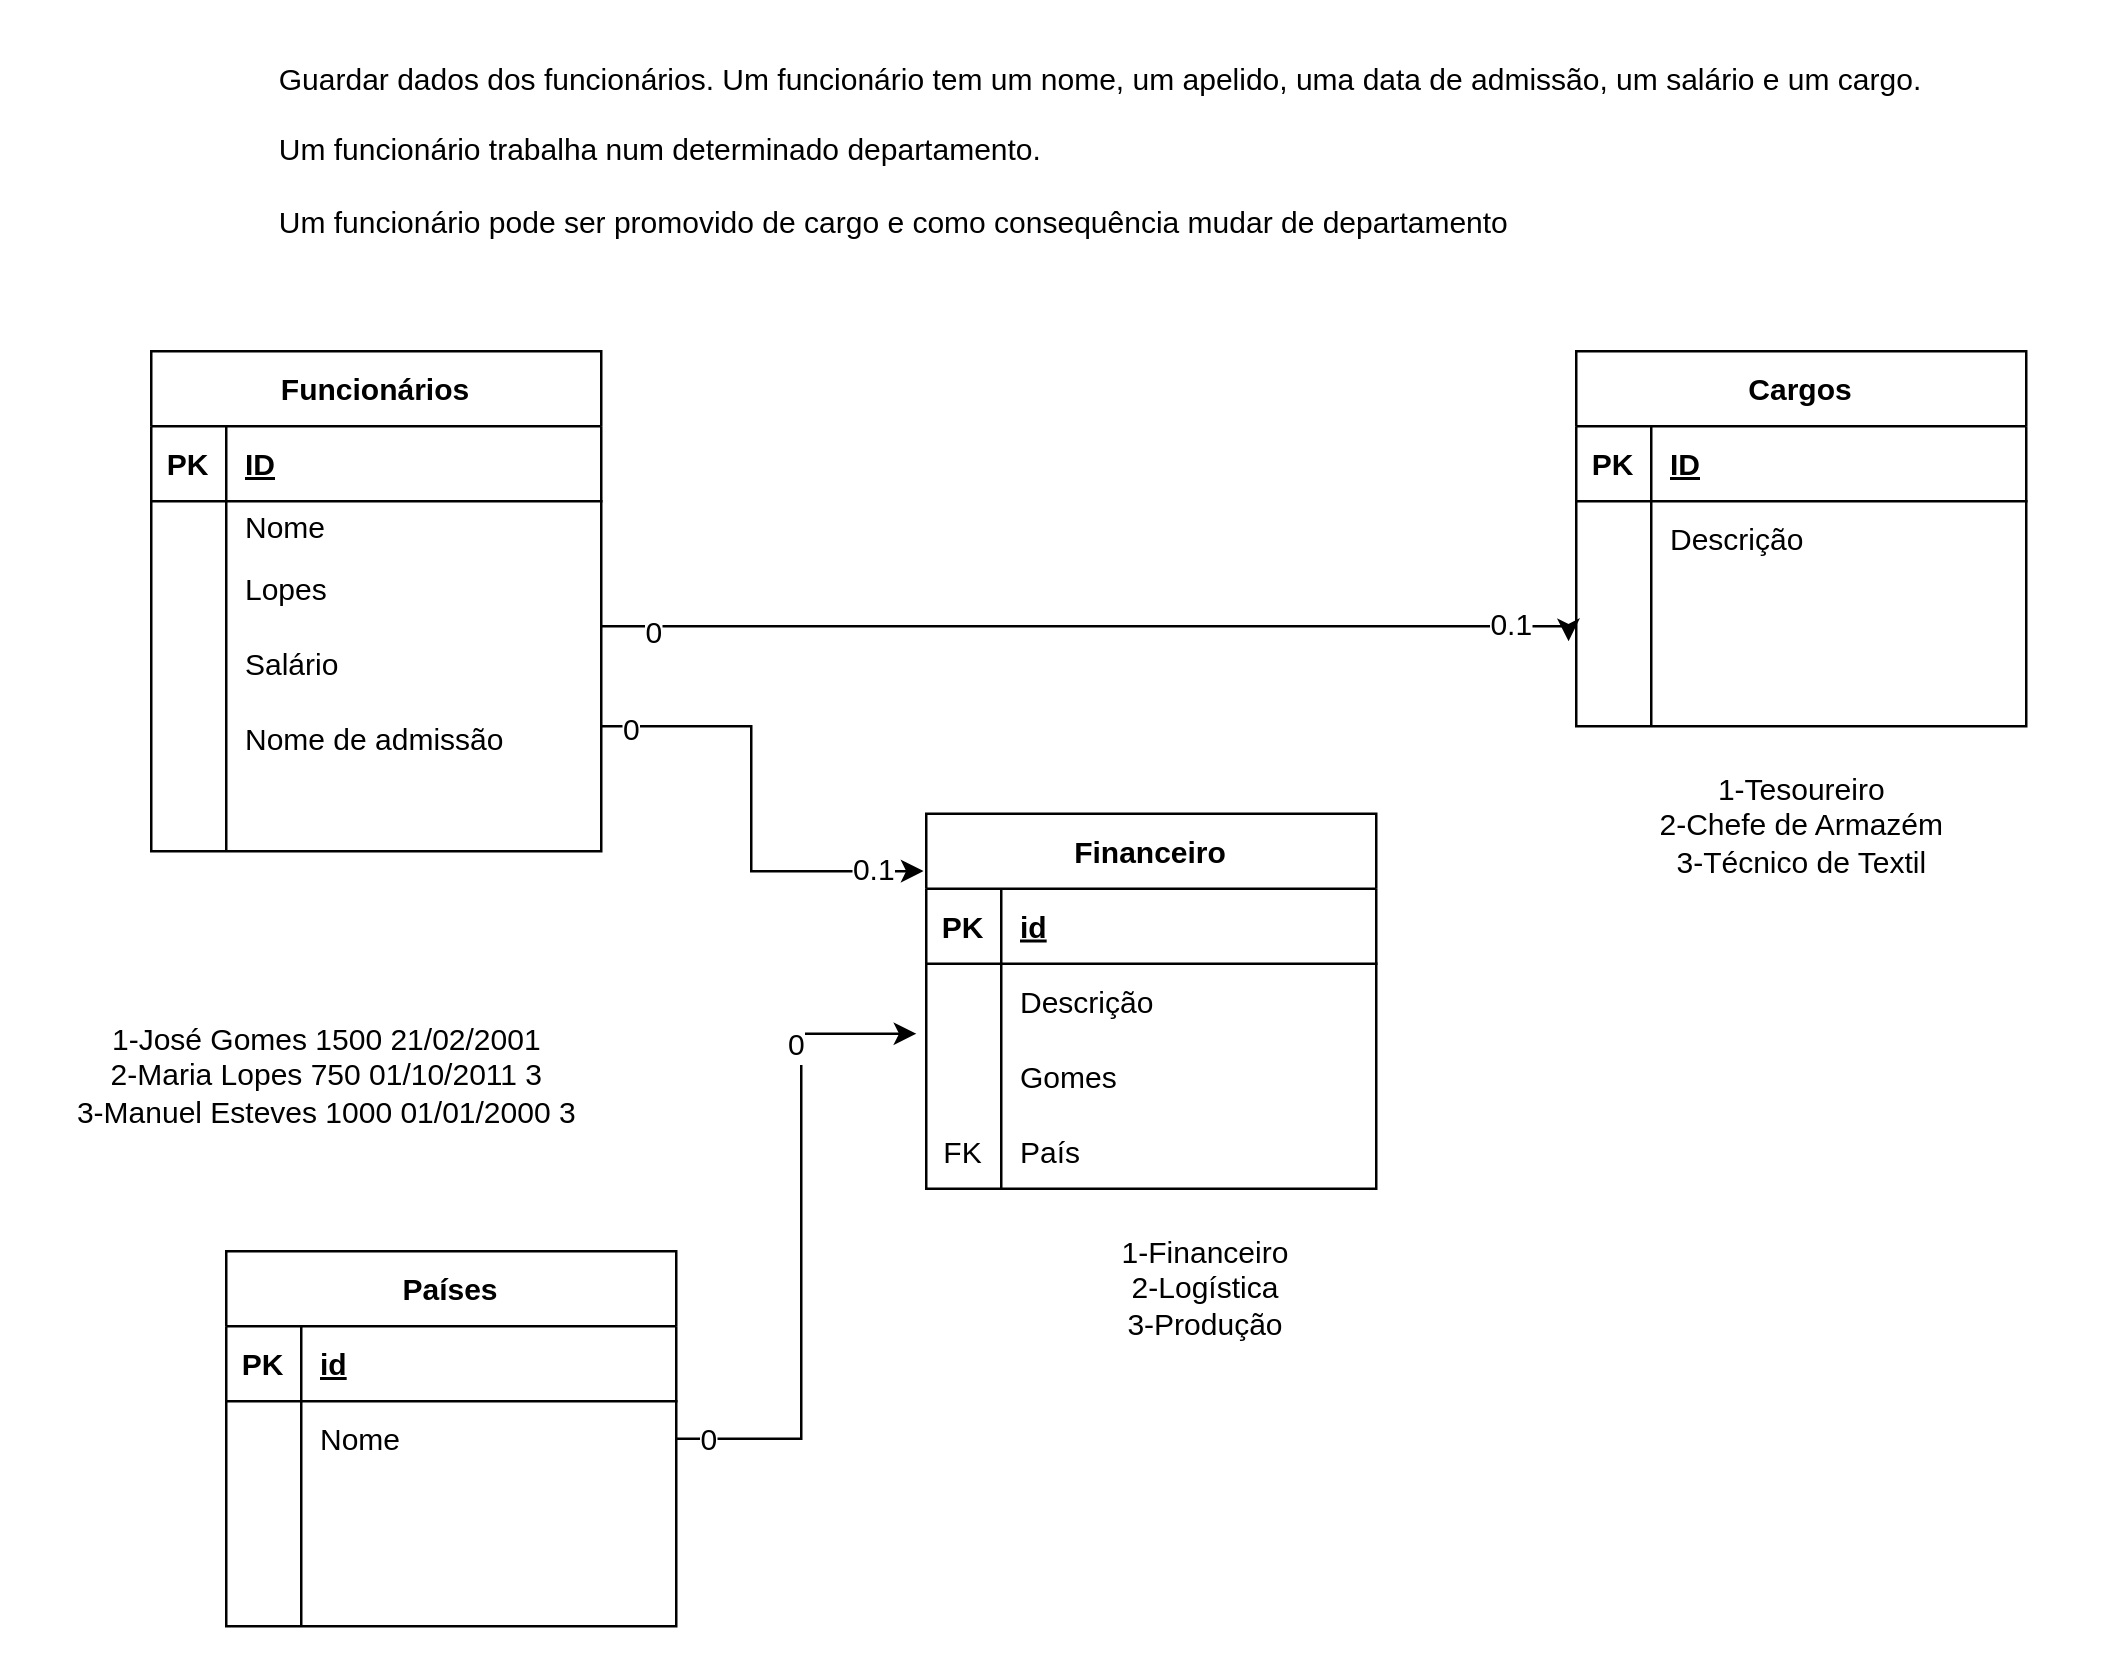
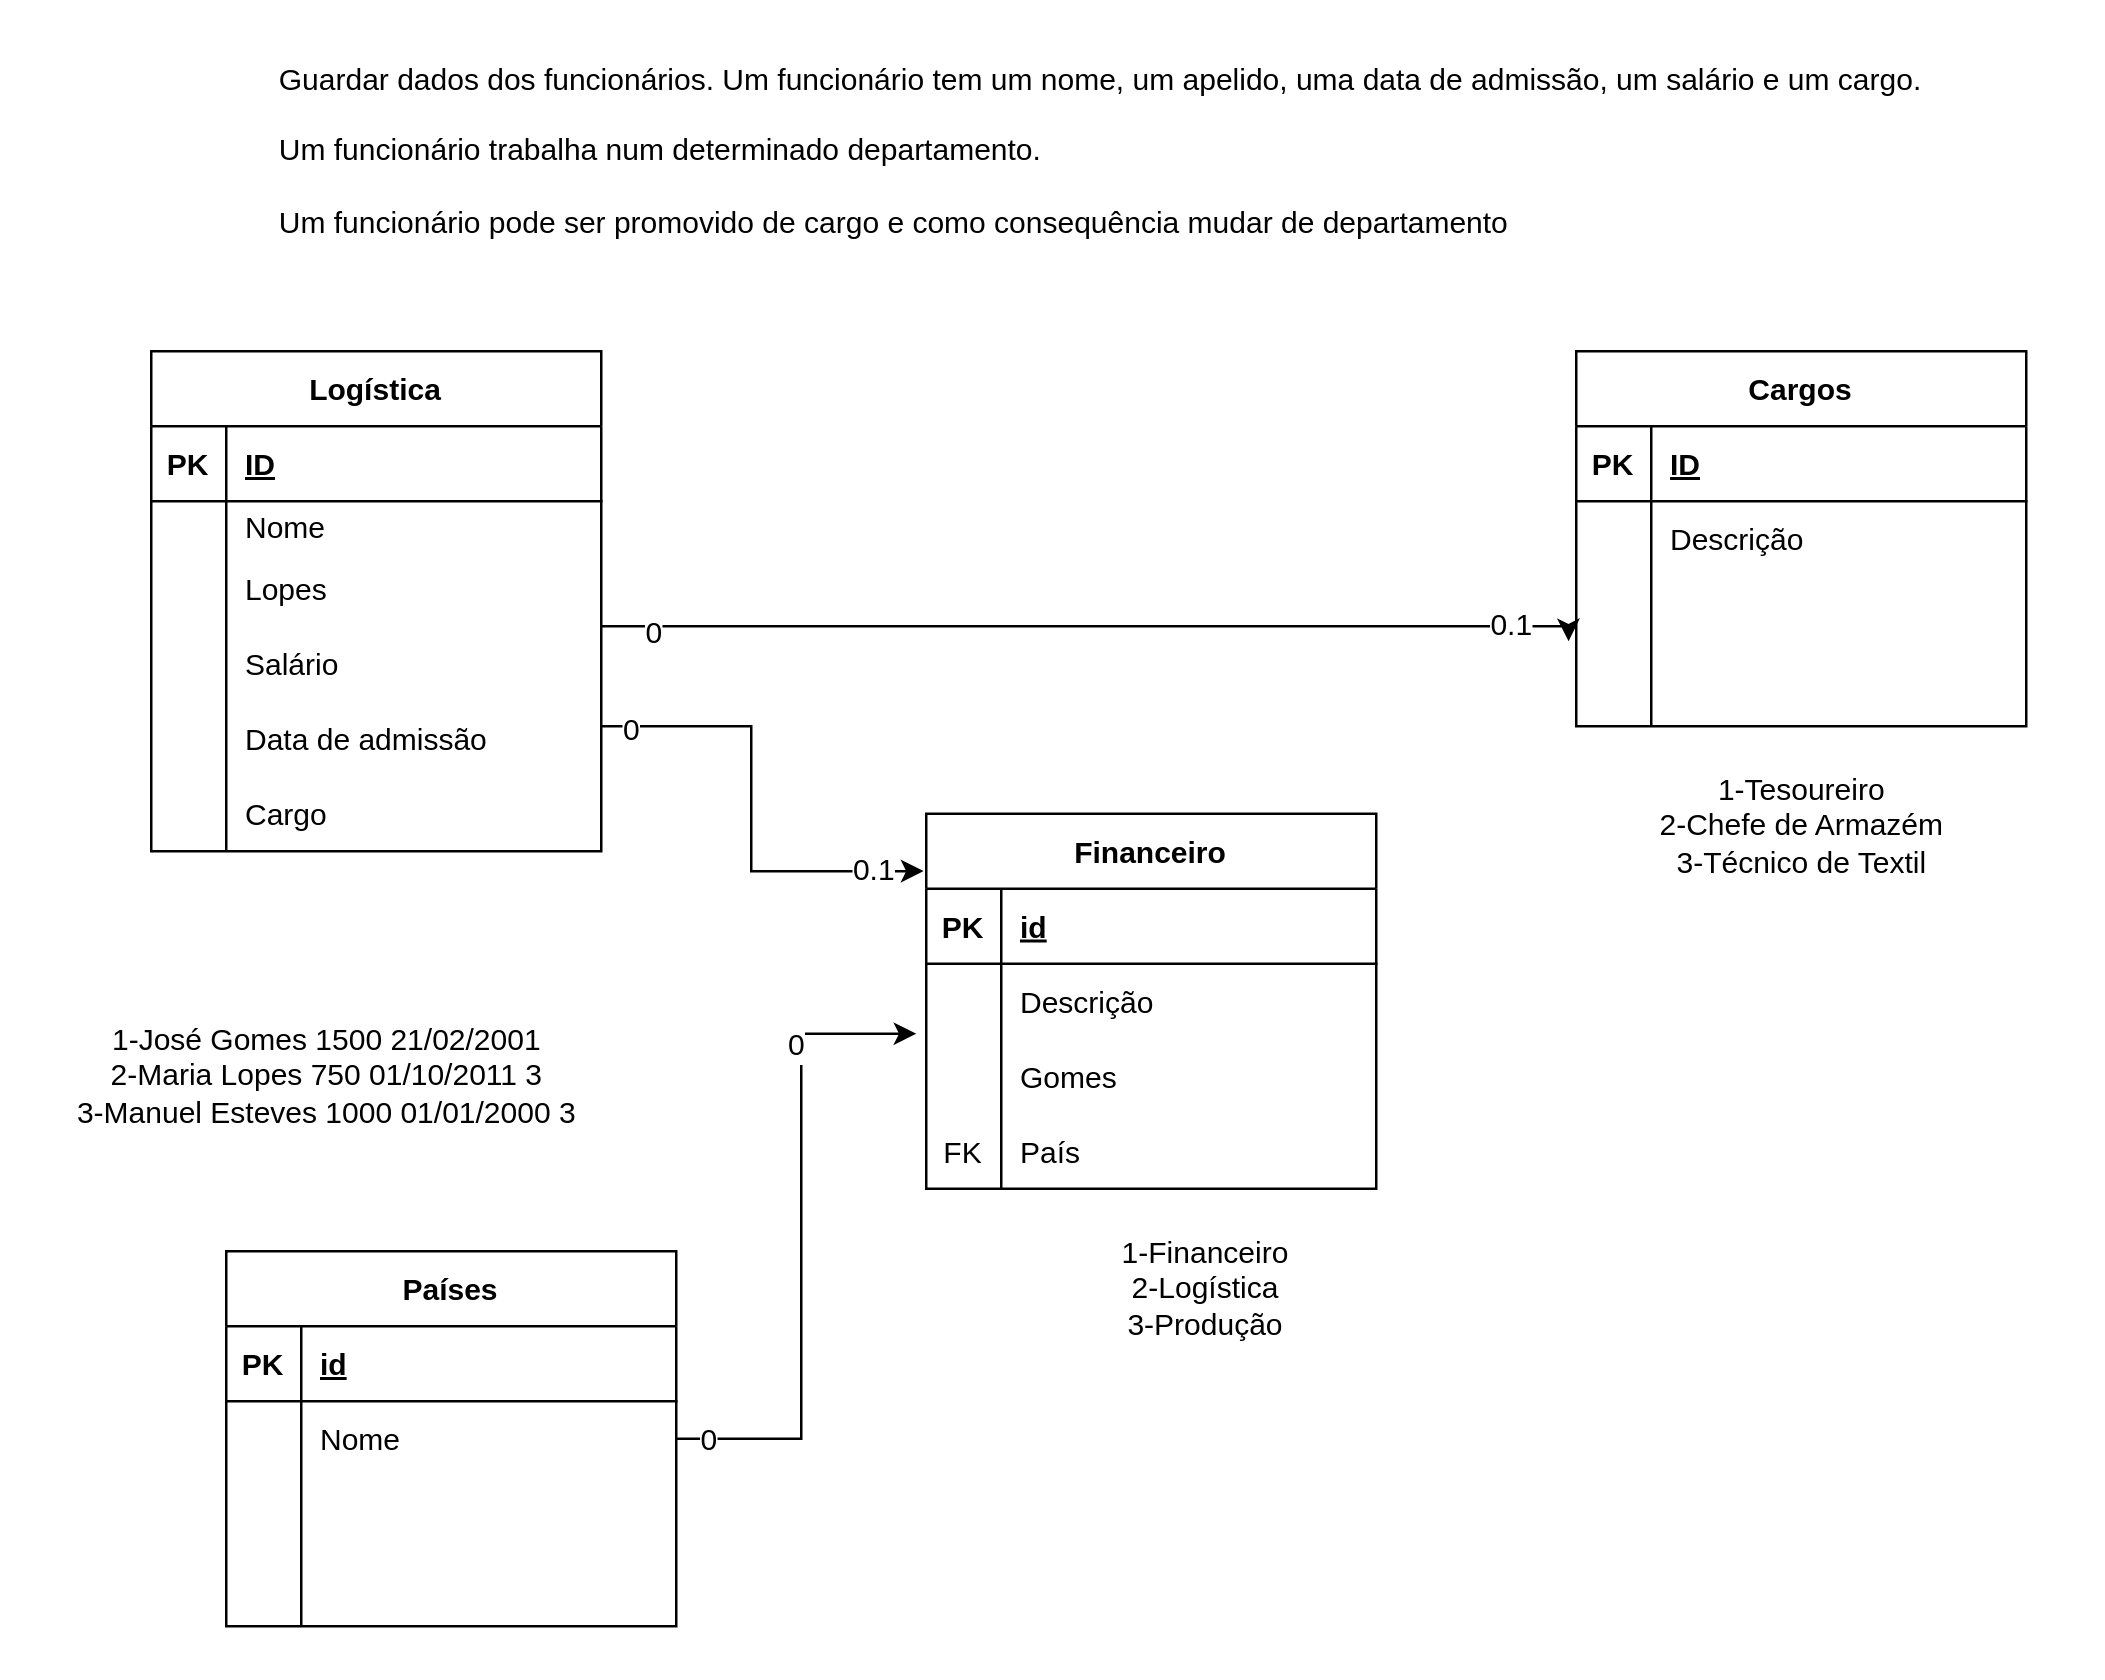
(375, 390) -> (375, 390)
(368, 740) -> (368, 740)
none -> (414, 814)
